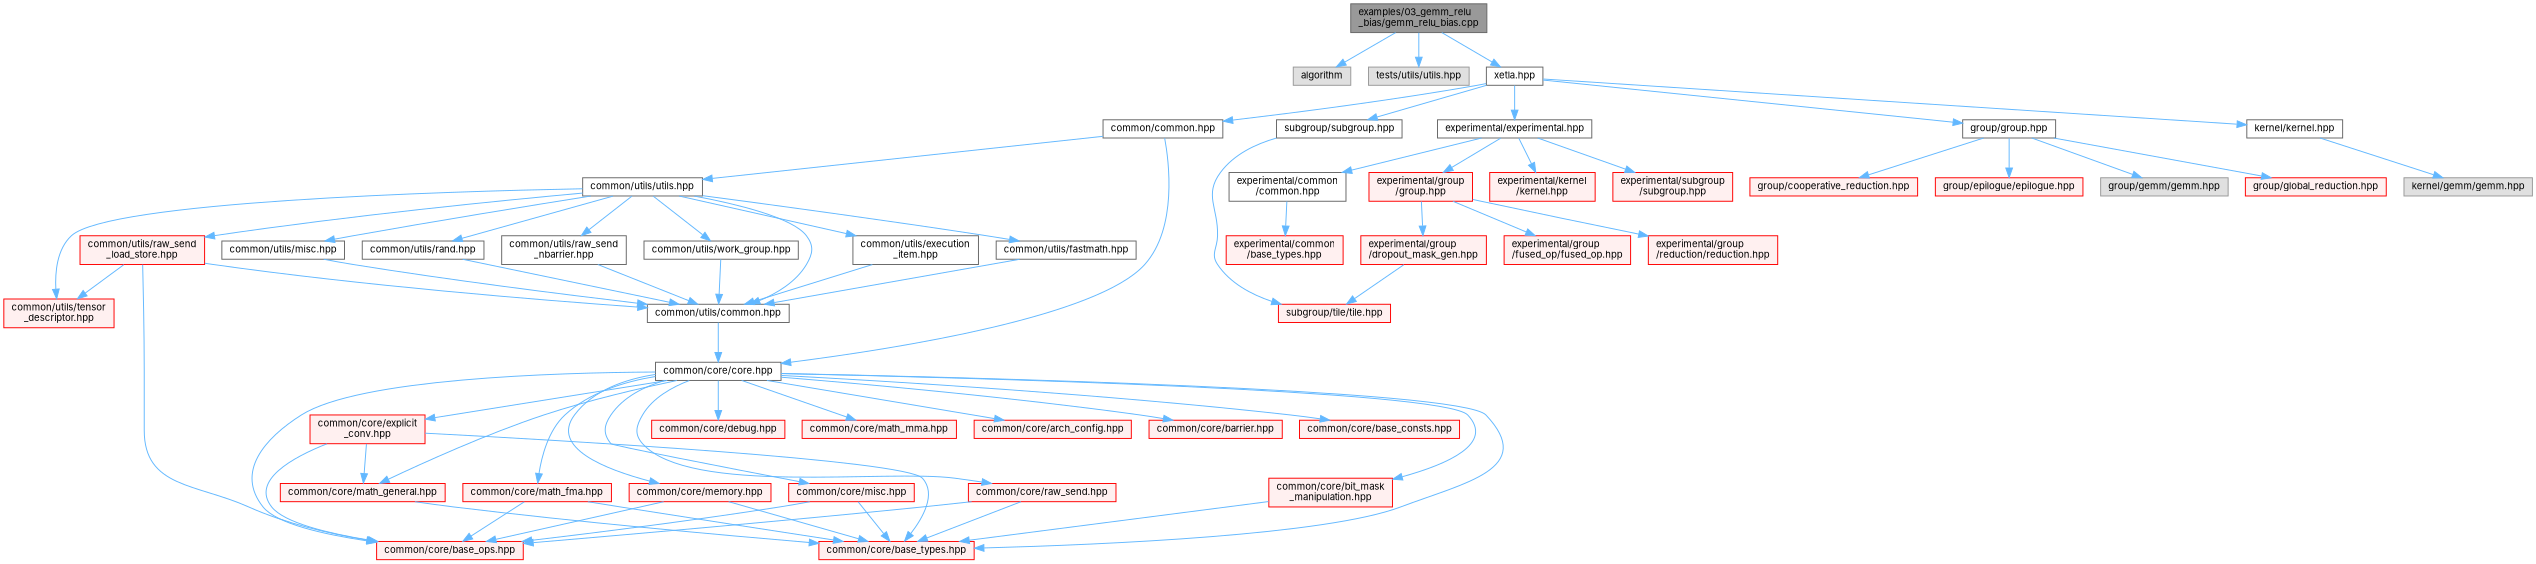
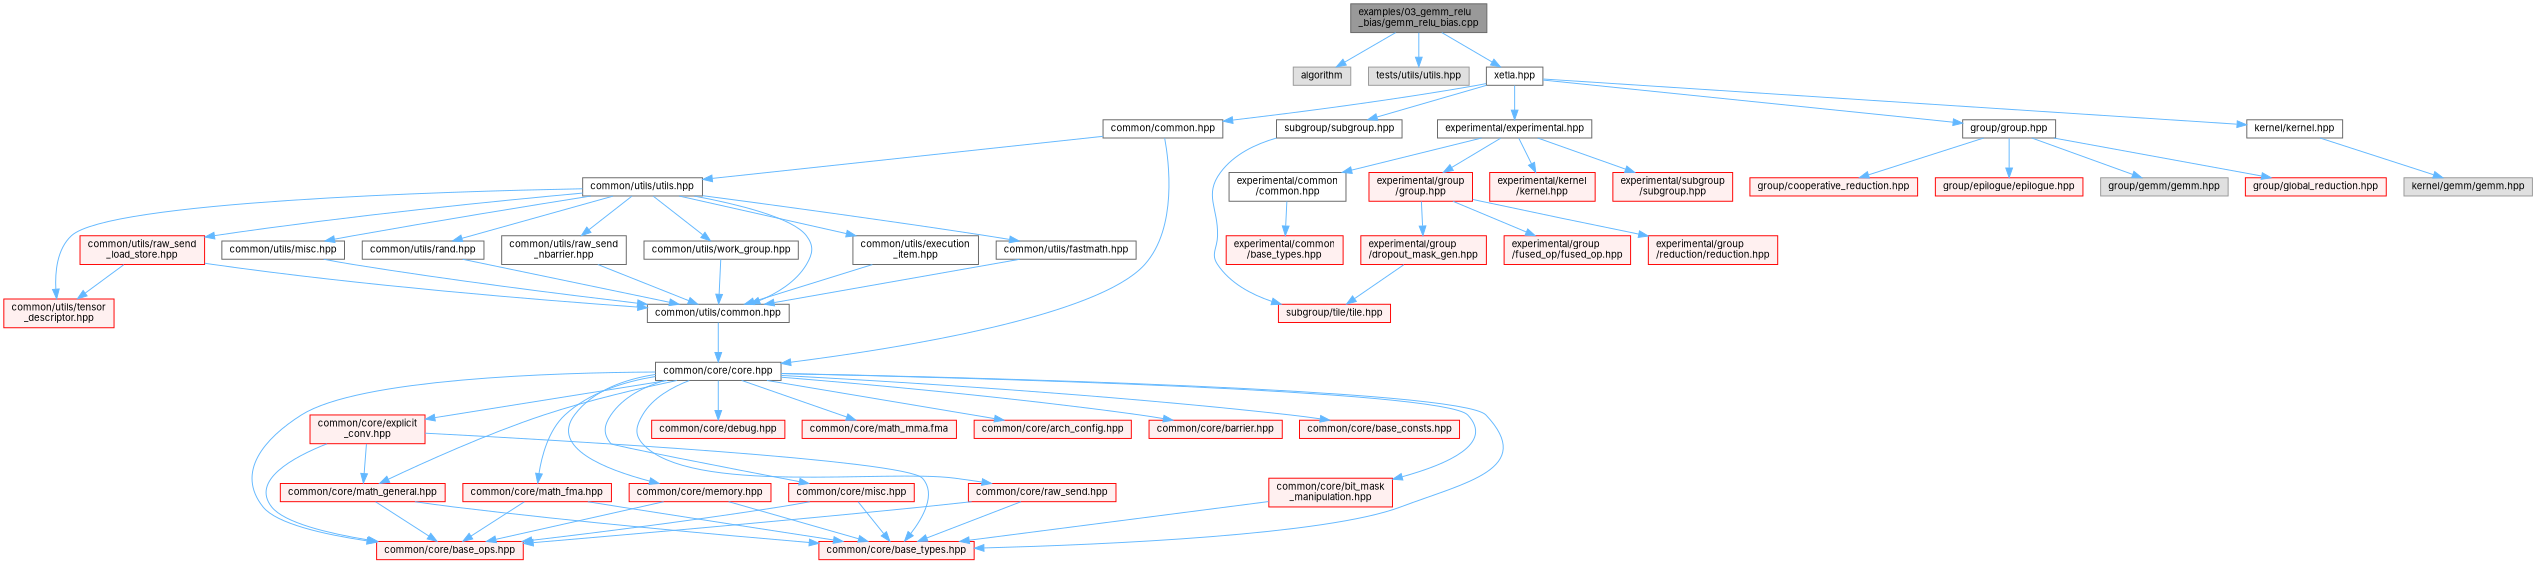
(879, 429) -> (879, 429)
(163, 474) -> (402, 519)
